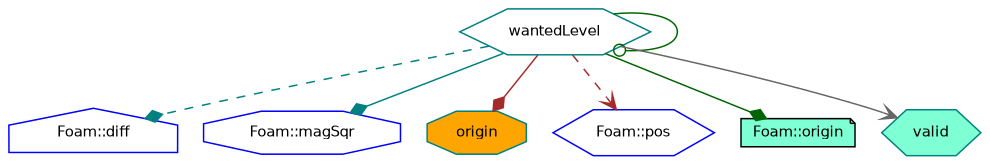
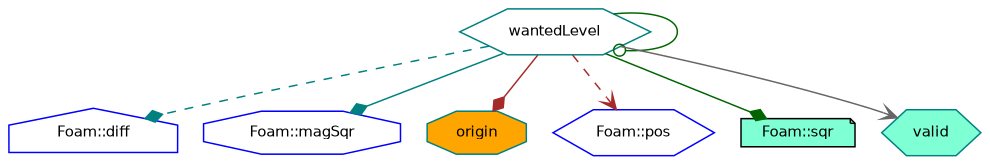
(798, 133) -> (798, 133)
